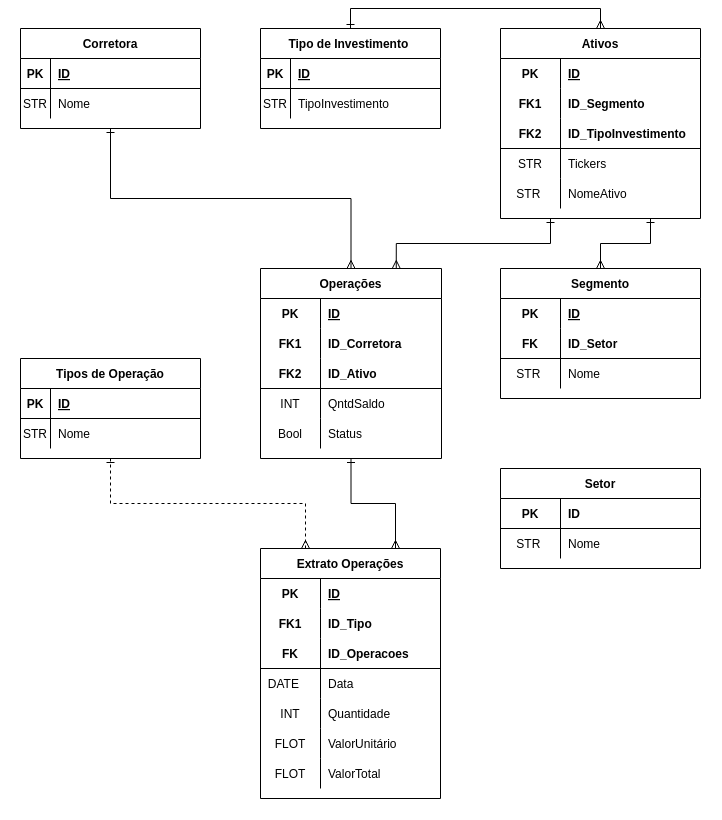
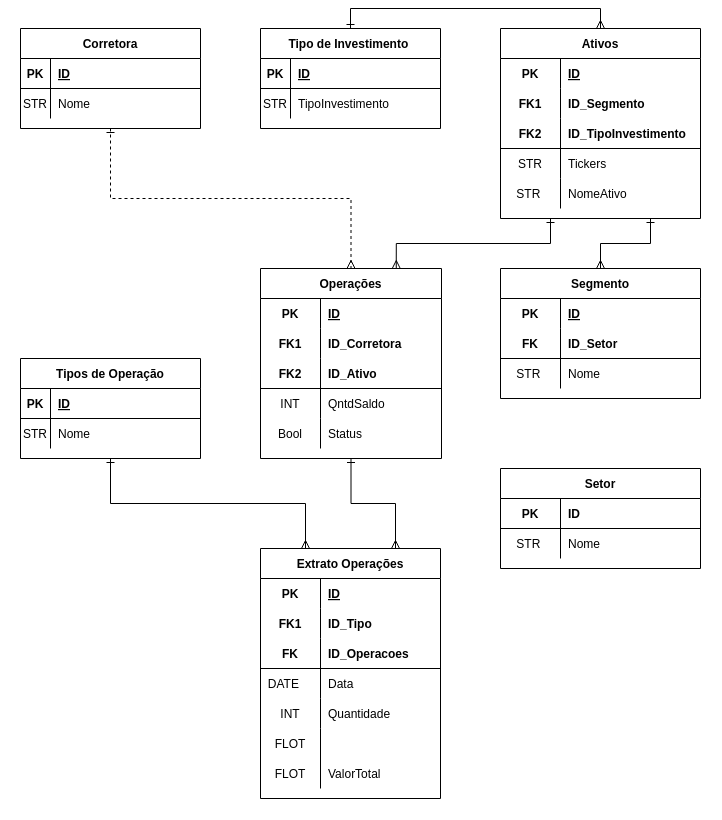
(230, 199) -> (230, 199)
(208, 504) -> (208, 504)
(381, 744) -> none
